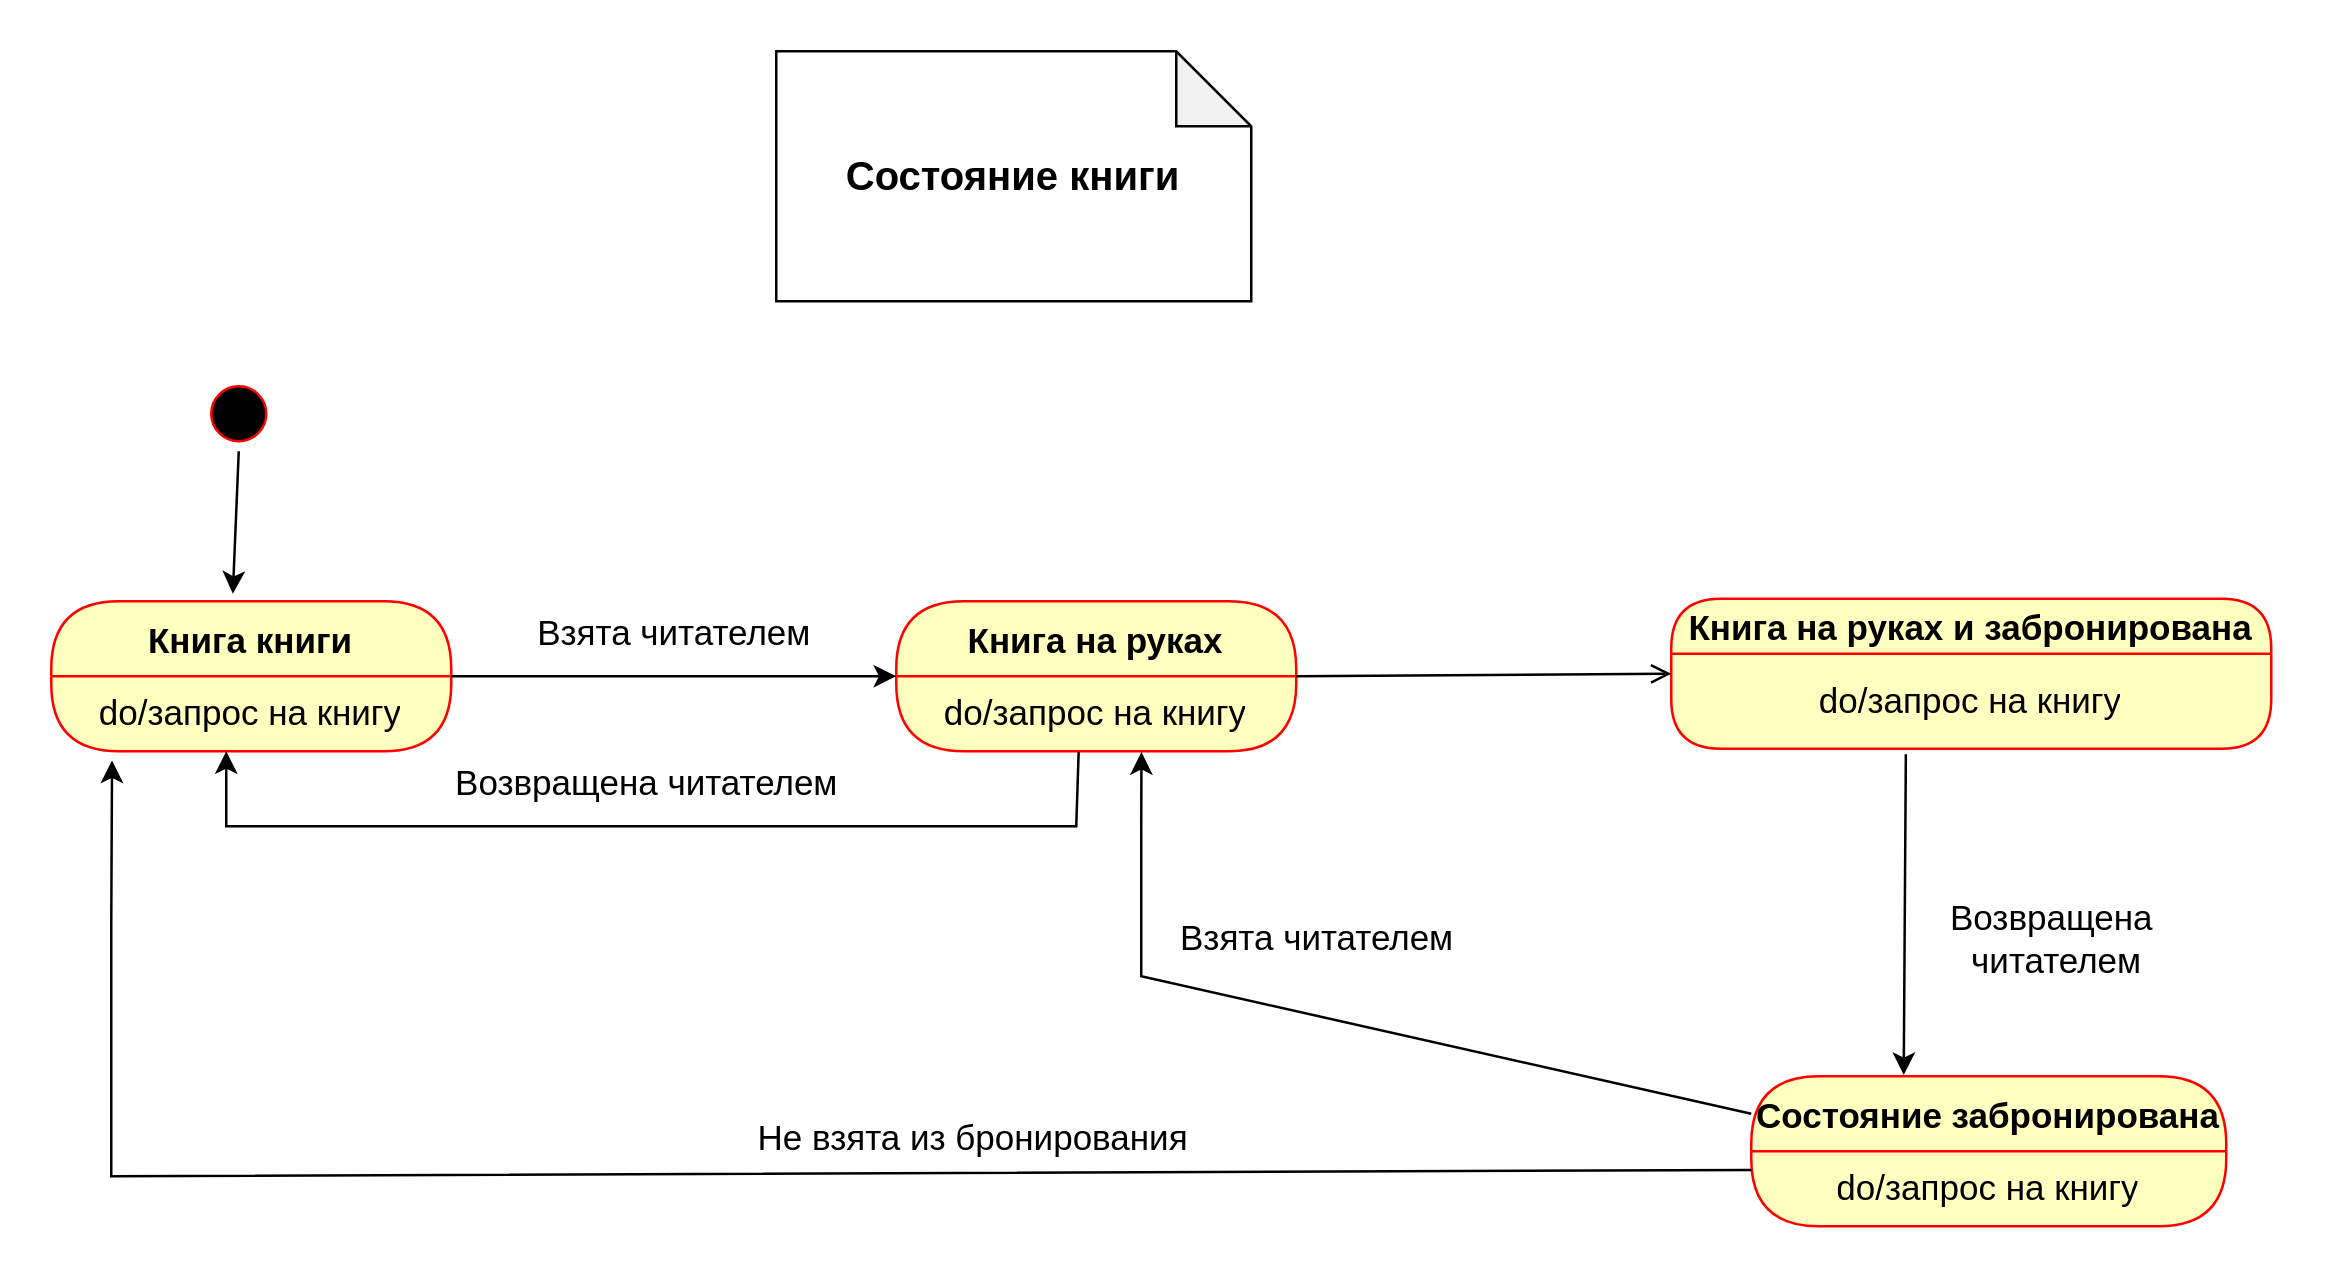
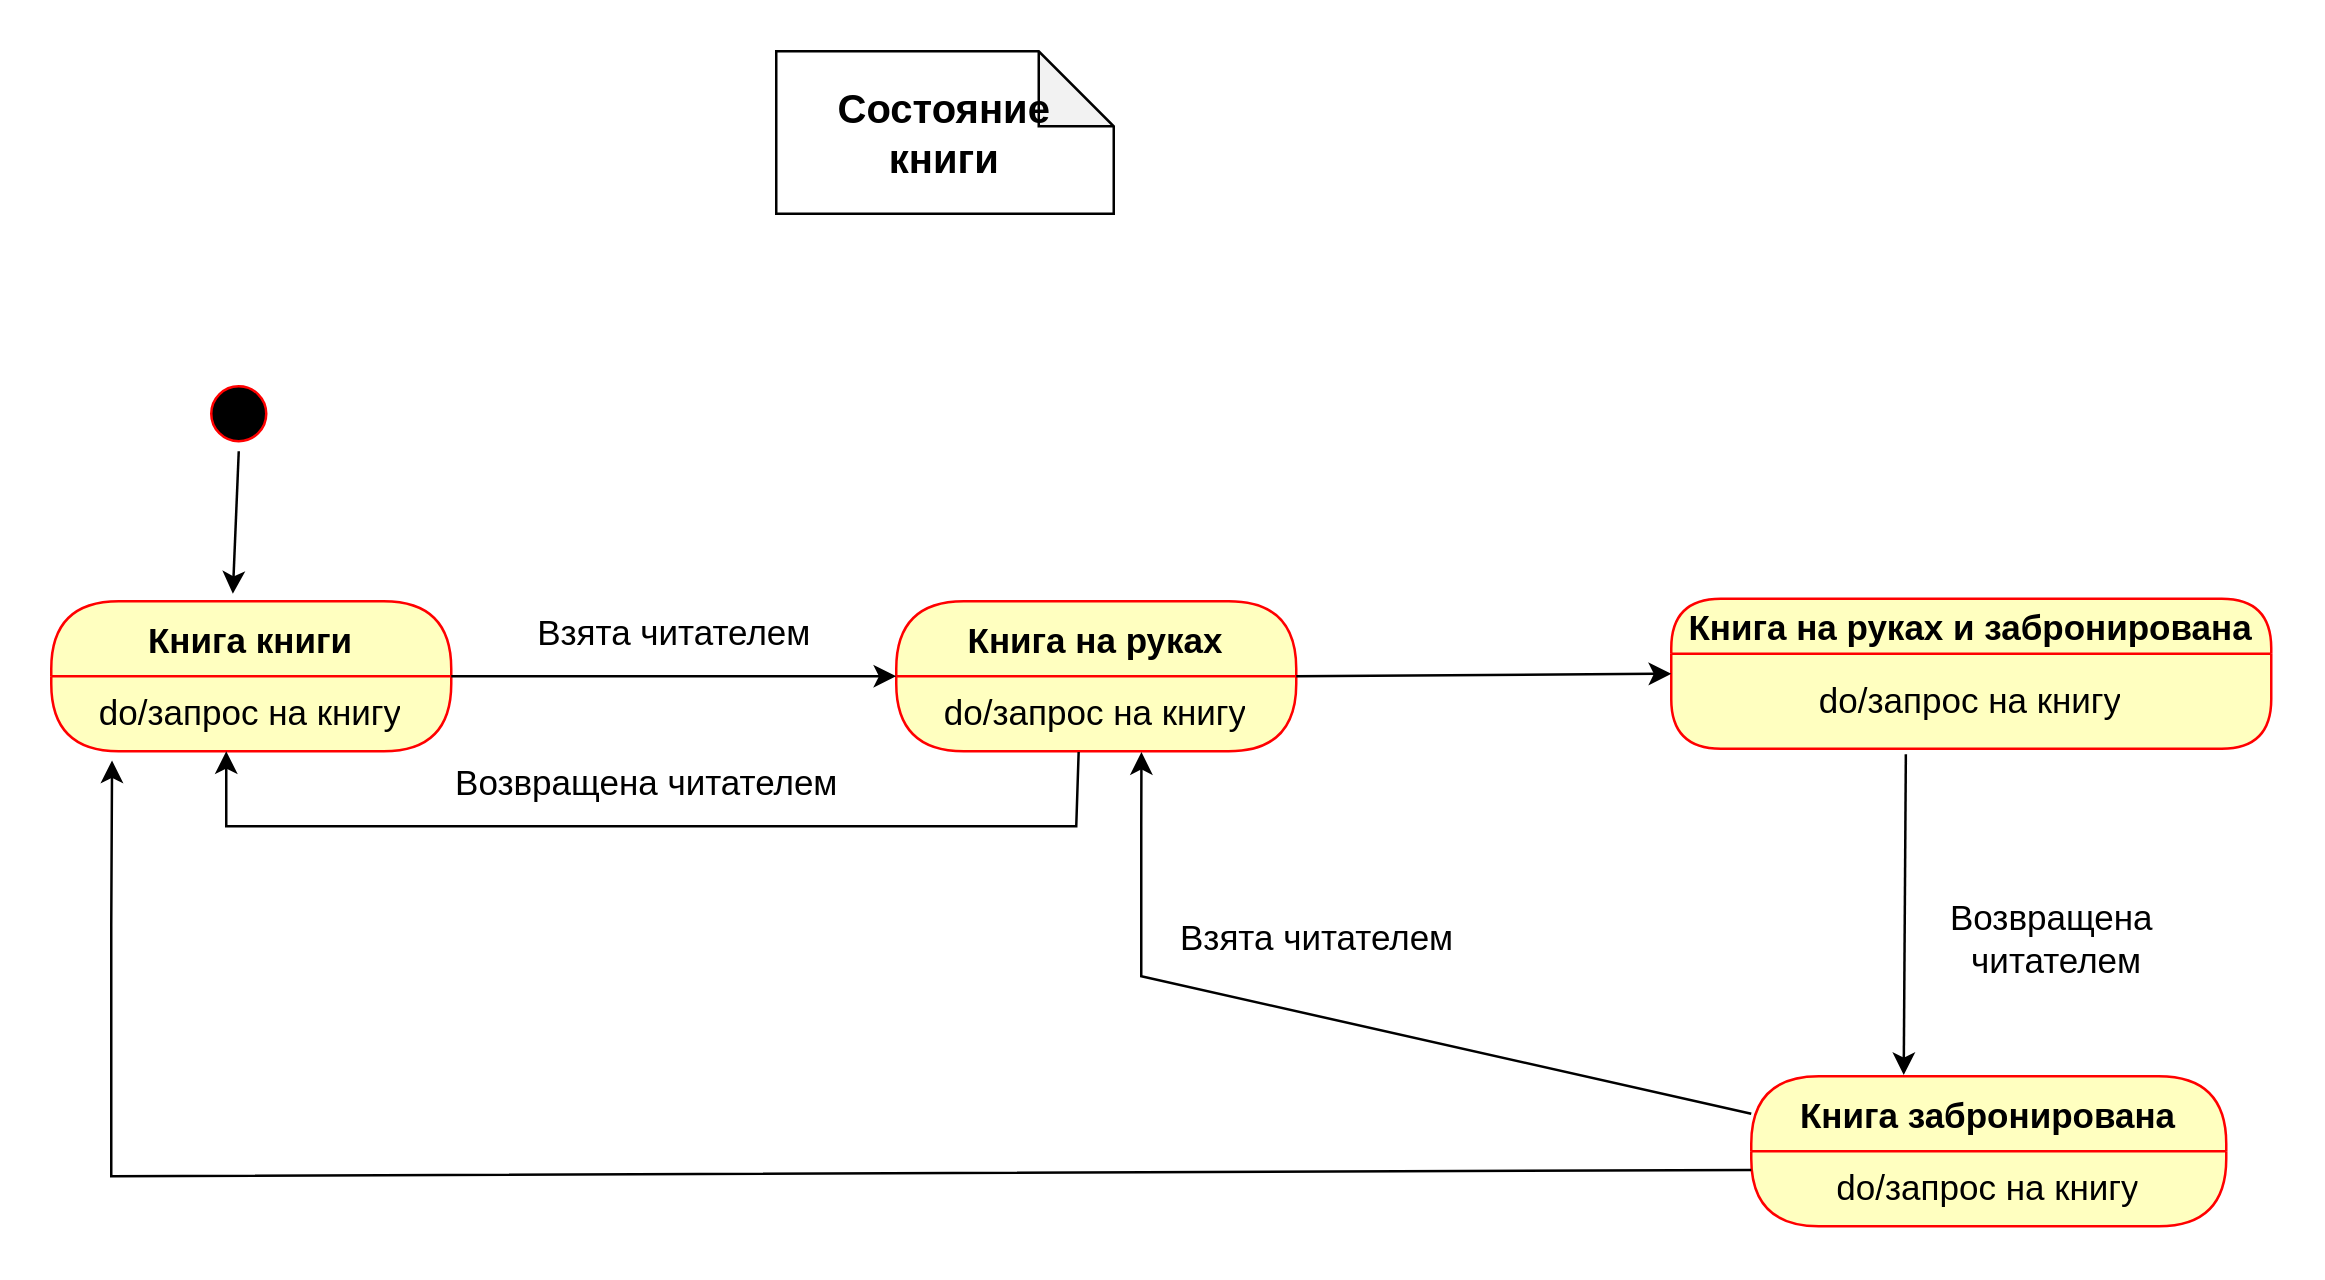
(1014, 176) -> (945, 133)
(1657, 674) -> (1653, 674)
(1988, 1116) -> (1988, 1116)
(985, 1143) -> none
